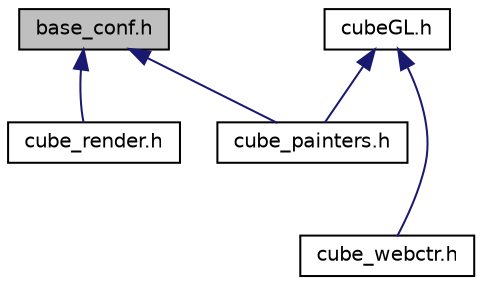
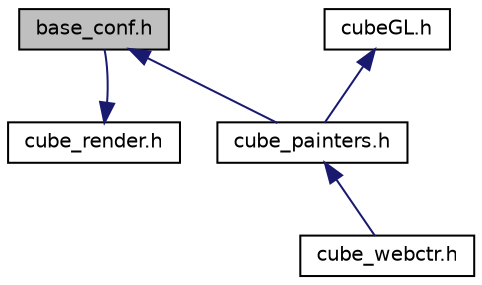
(81, 96) -> (107, 76)
(427, 153) -> (356, 208)
